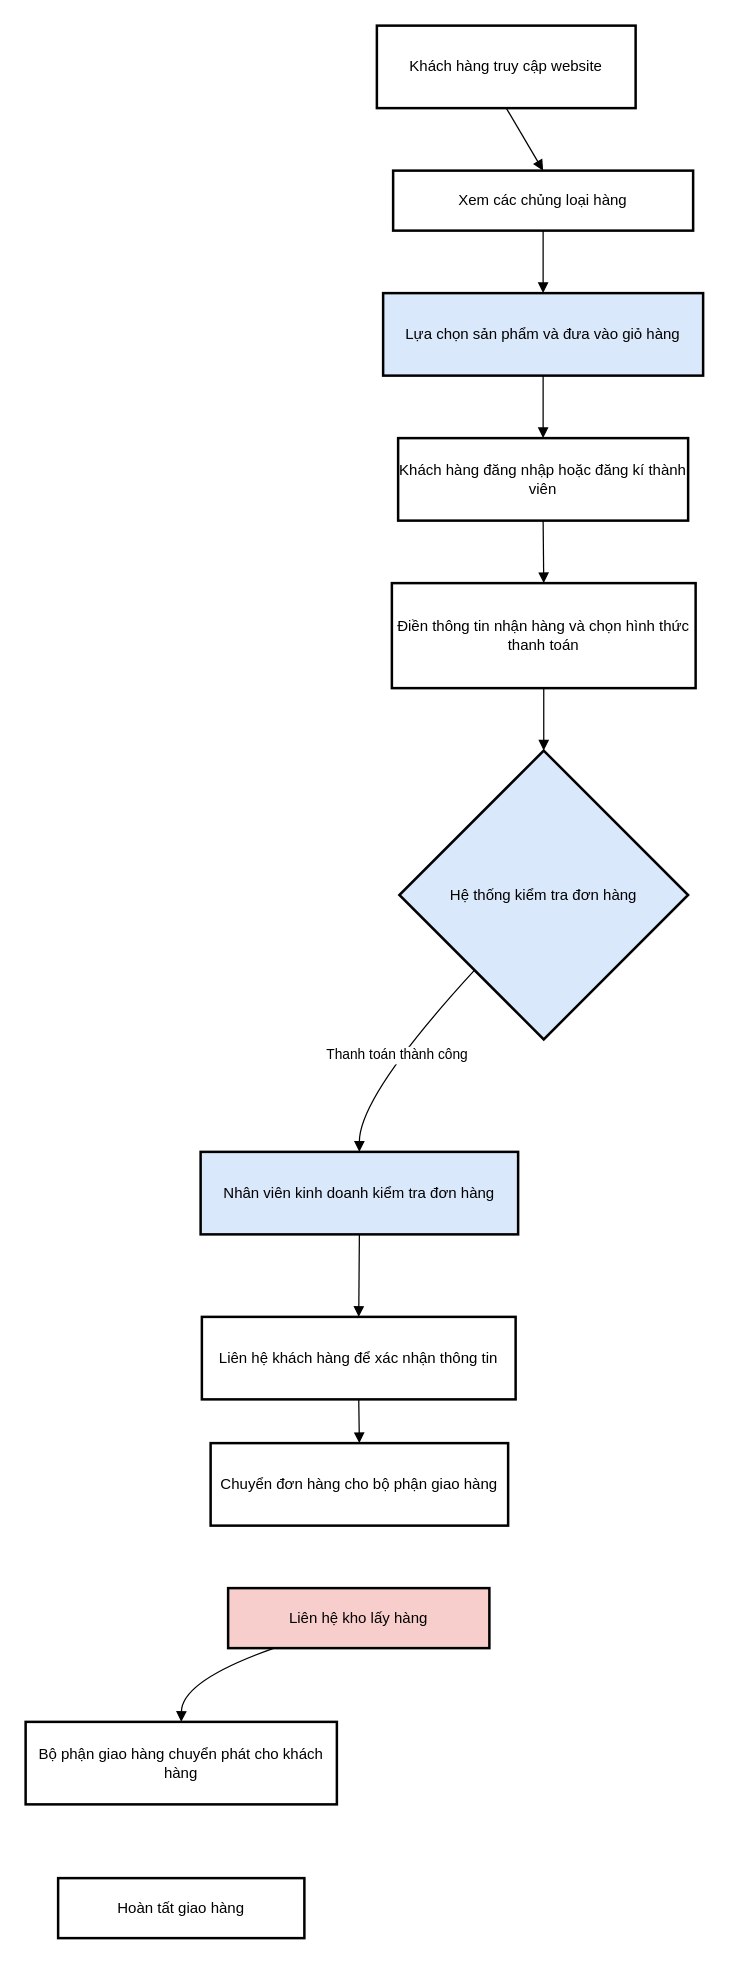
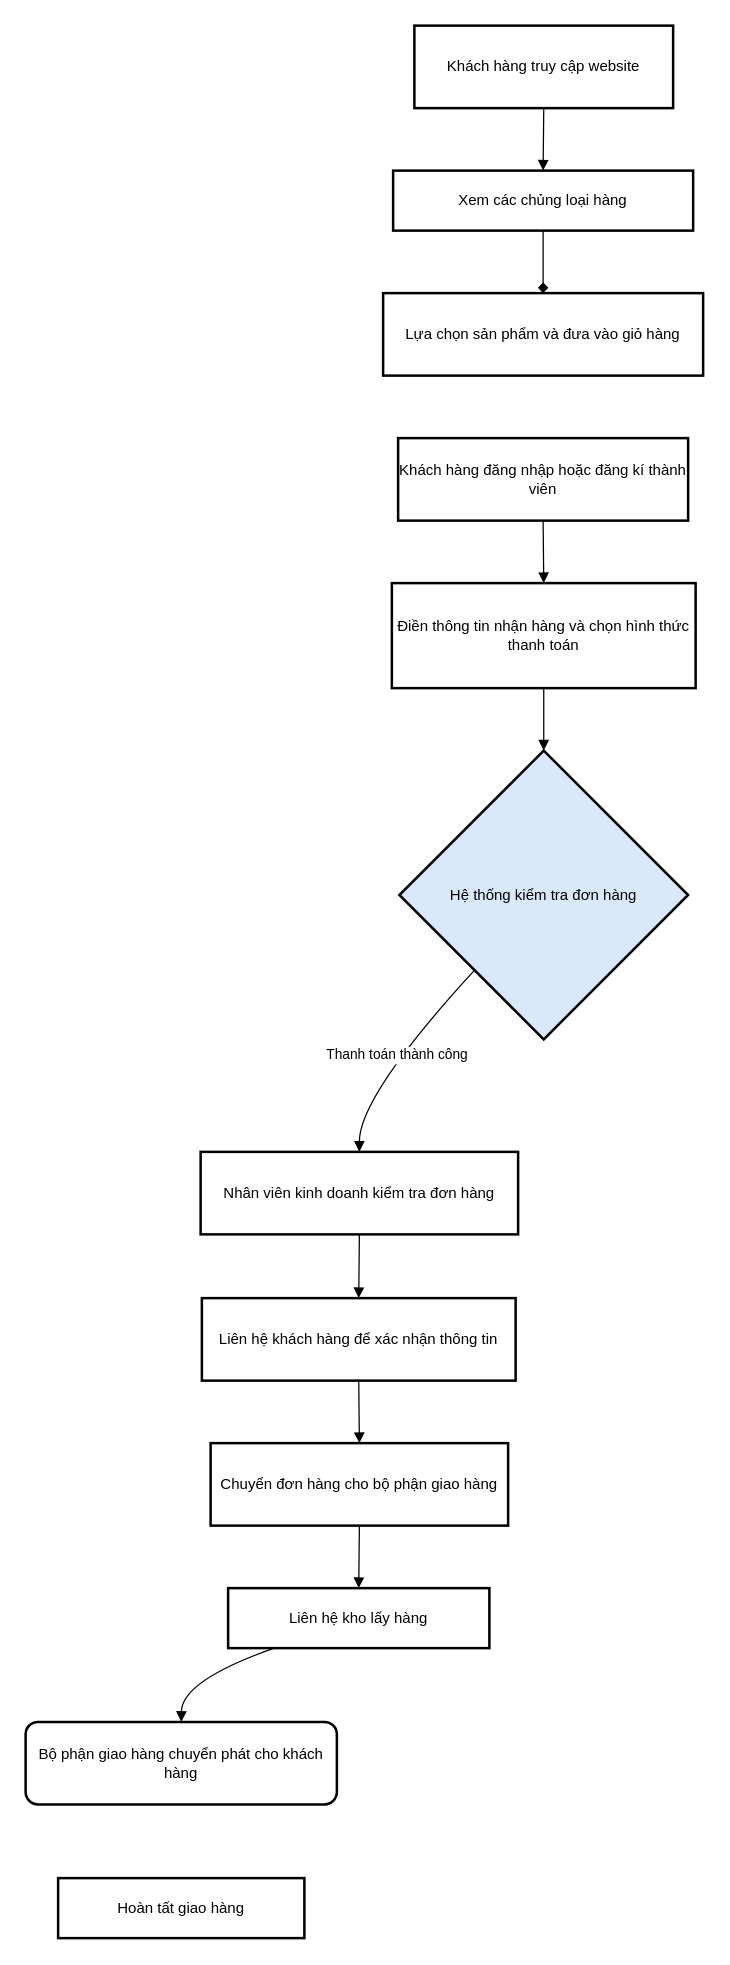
(506, 67) -> (544, 67)
(543, 281) -> (543, 281)
(543, 334) -> (543, 334)
(543, 402) -> none
(359, 1193) -> (359, 1193)
(359, 1358) -> (359, 1339)
none -> (359, 1552)
(359, 1618) -> (359, 1618)
(181, 1763) -> (181, 1763)
